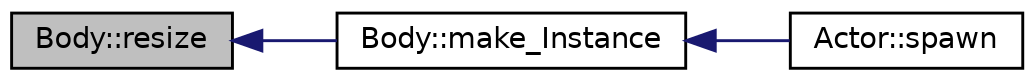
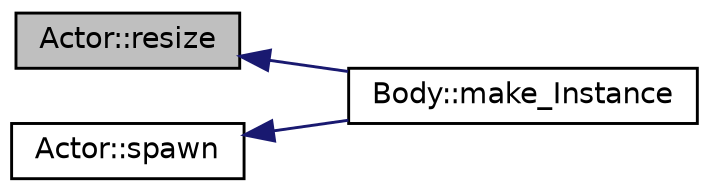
(122, 41) -> (128, 41)
(753, 41) -> (311, 126)
